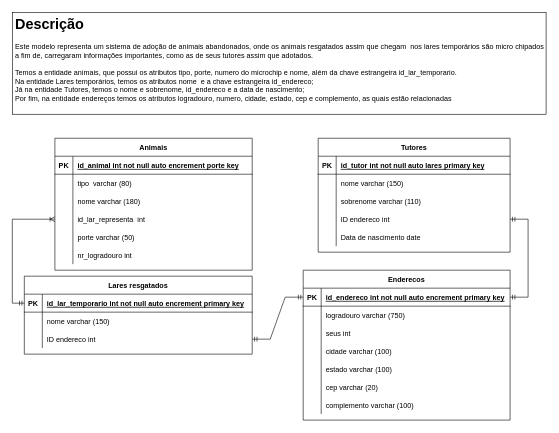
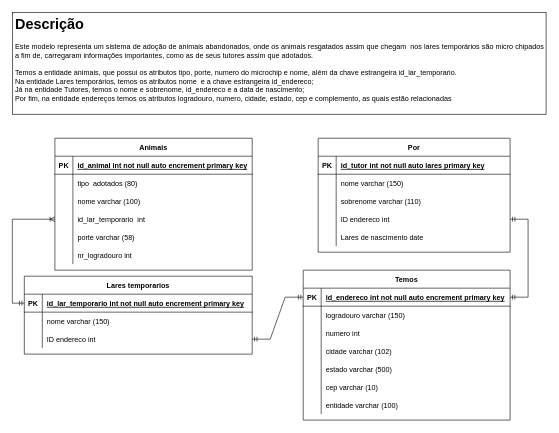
(414, 148) -> (414, 148)
(160, 166) -> (163, 166)
(111, 184) -> (113, 184)
(112, 202) -> (112, 202)
(118, 220) -> (117, 220)
(112, 238) -> (112, 238)
(383, 238) -> (385, 238)
(407, 280) -> (407, 280)
(138, 286) -> (138, 286)
(371, 316) -> (371, 316)
(340, 334) -> (344, 334)
(363, 352) -> (363, 352)
(364, 370) -> (364, 370)
(356, 388) -> (356, 388)
(373, 406) -> (367, 406)
